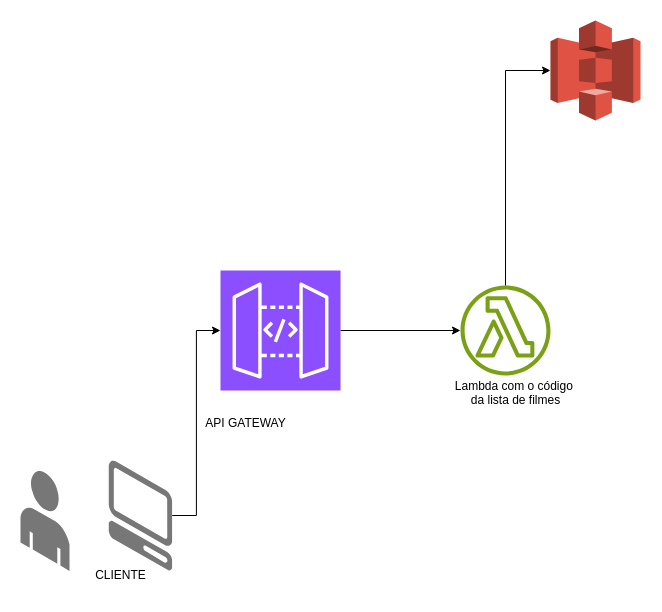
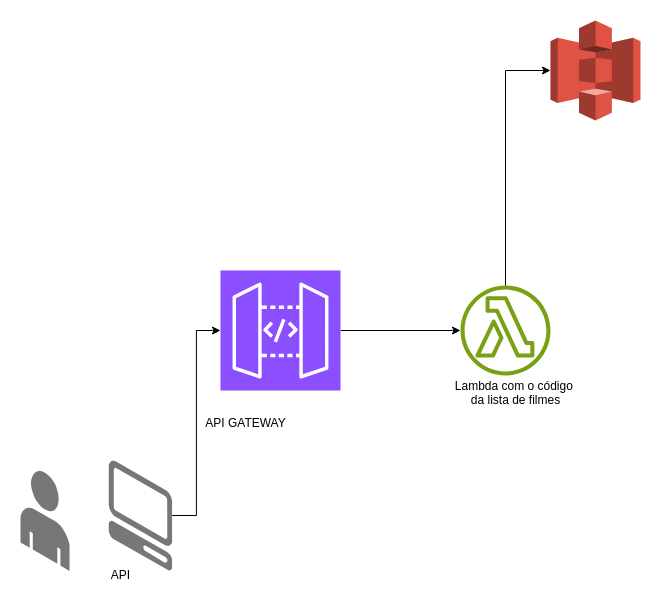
(121, 576) -> (121, 576)
